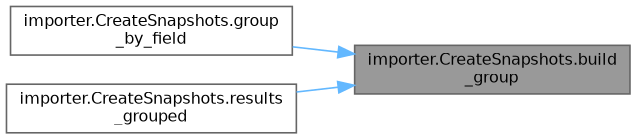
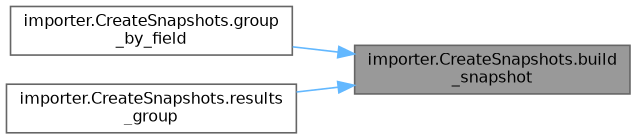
(492, 70) -> (492, 70)
(151, 109) -> (151, 109)
